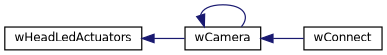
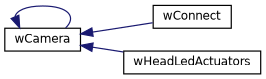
(169, 38) -> (108, 50)
